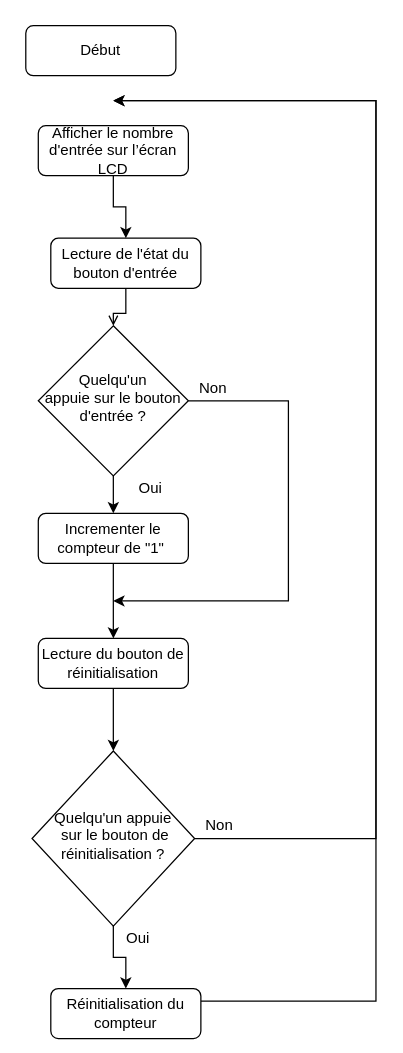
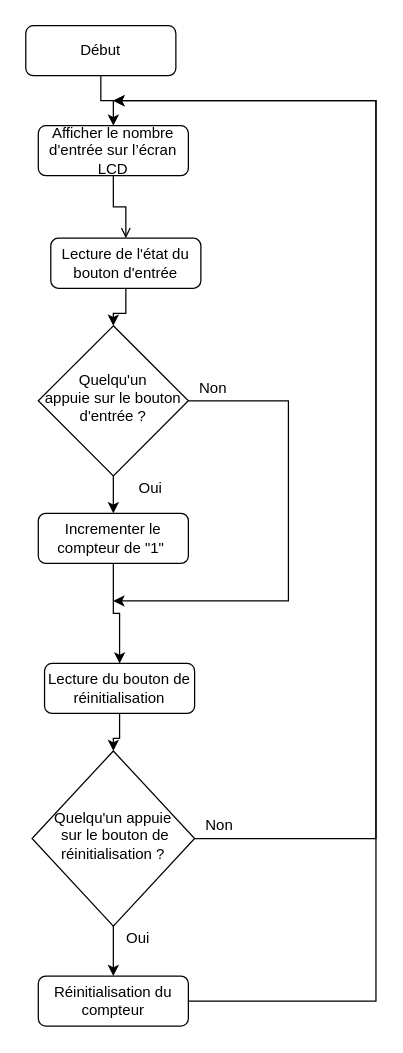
none -> (103, 101)
(126, 228) -> (126, 230)
(113, 317) -> (113, 315)
(113, 663) -> (119, 688)
(126, 1013) -> (113, 1001)
